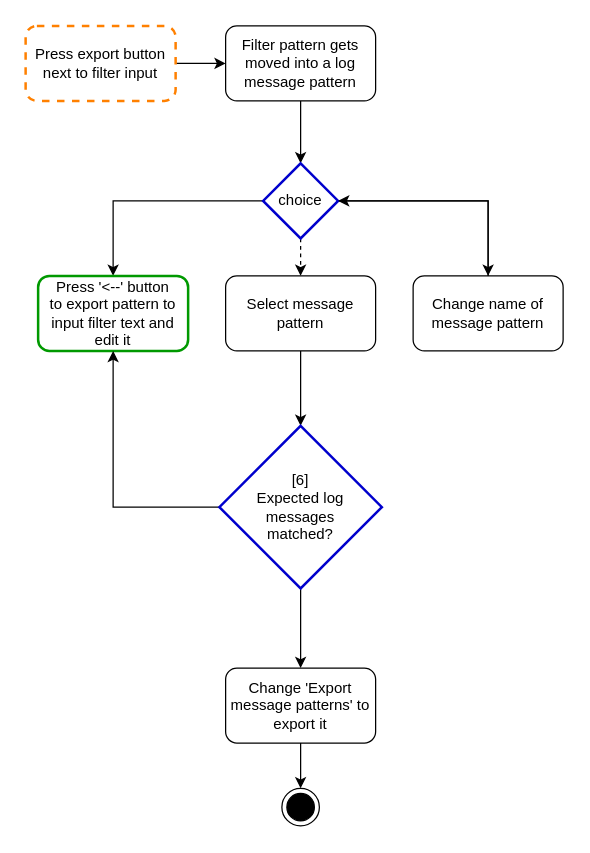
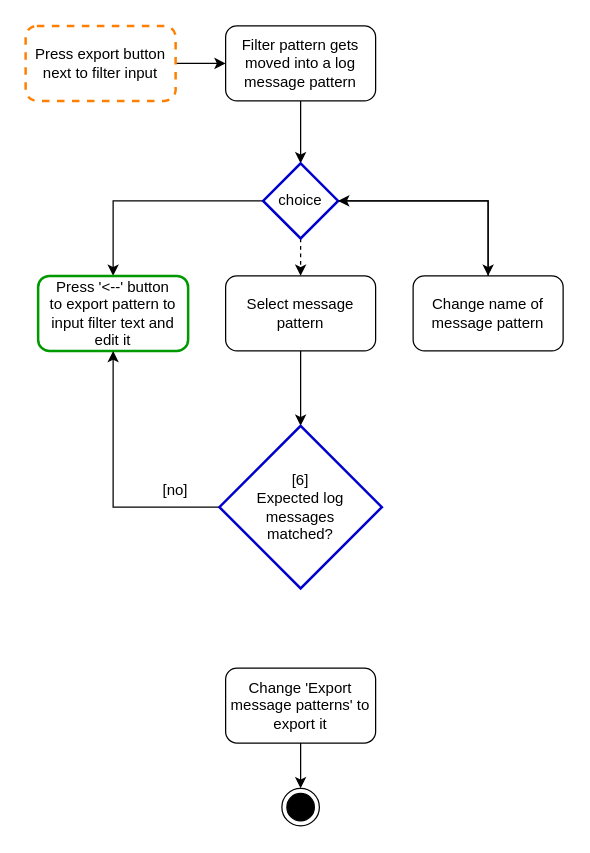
none -> (176, 491)
(301, 623) -> none
